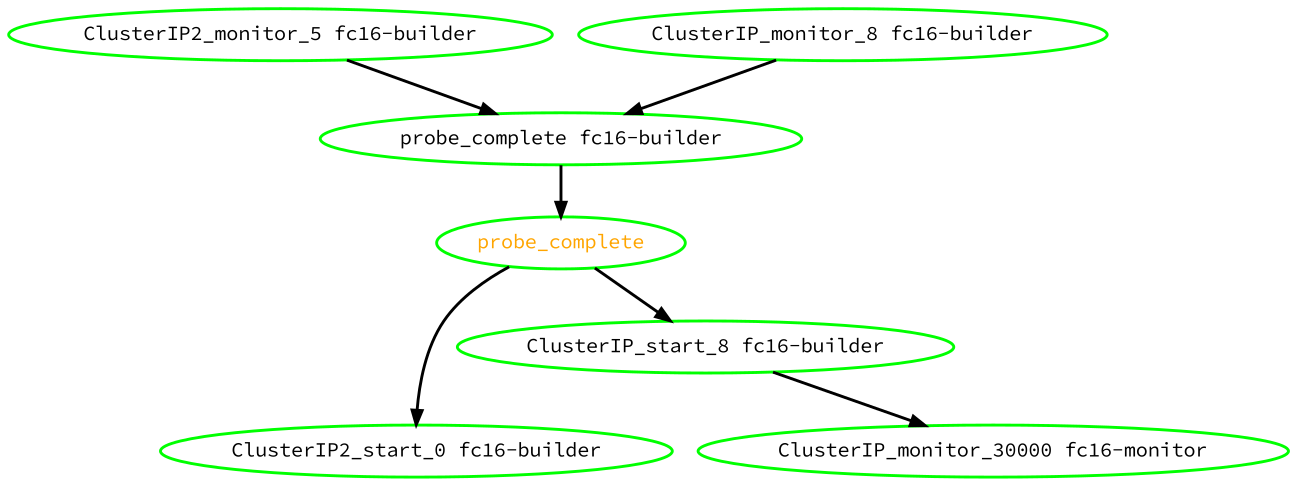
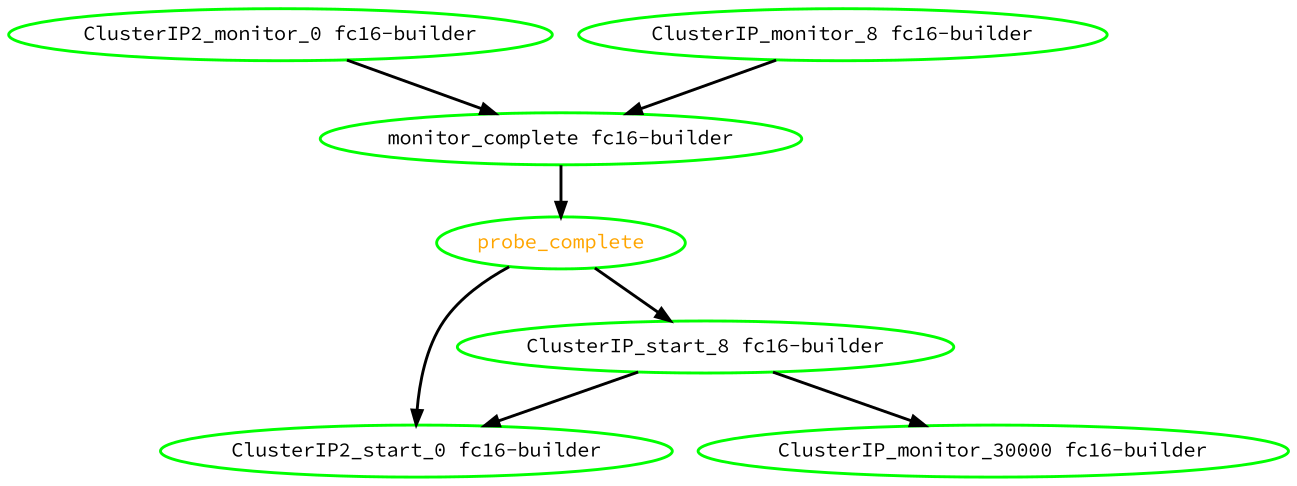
(280, 35) -> (280, 35)
(561, 139) -> (561, 139)
none -> (568, 396)
(993, 451) -> (993, 451)
